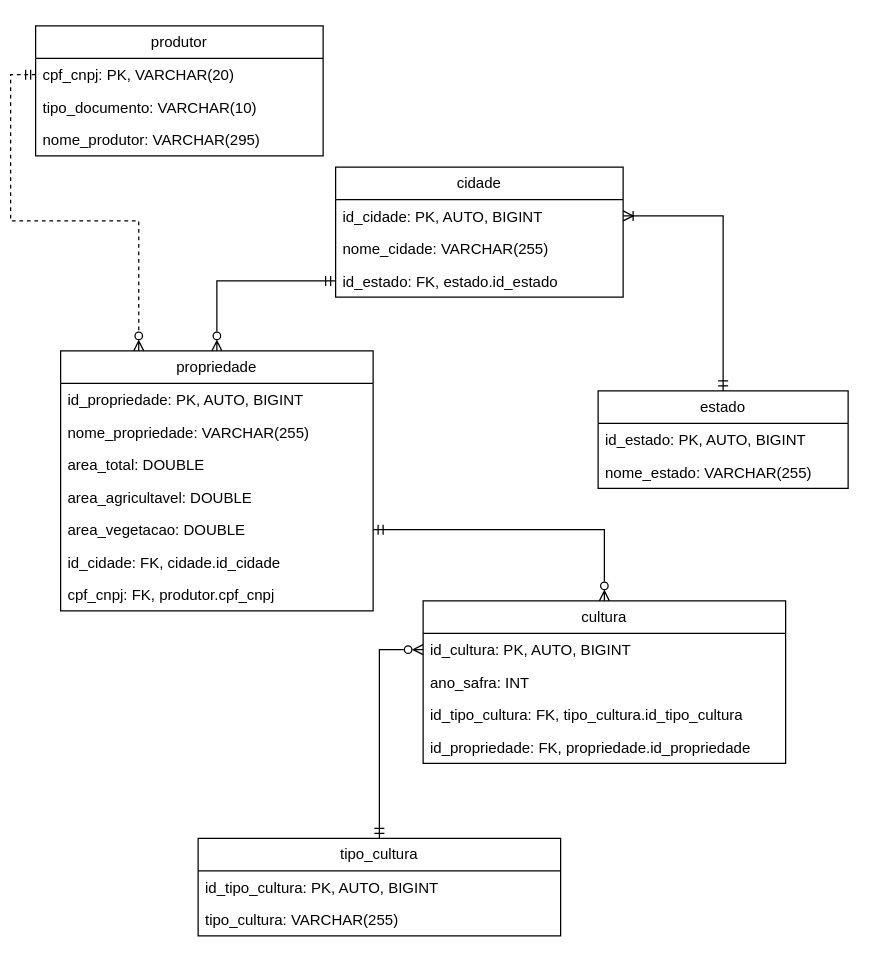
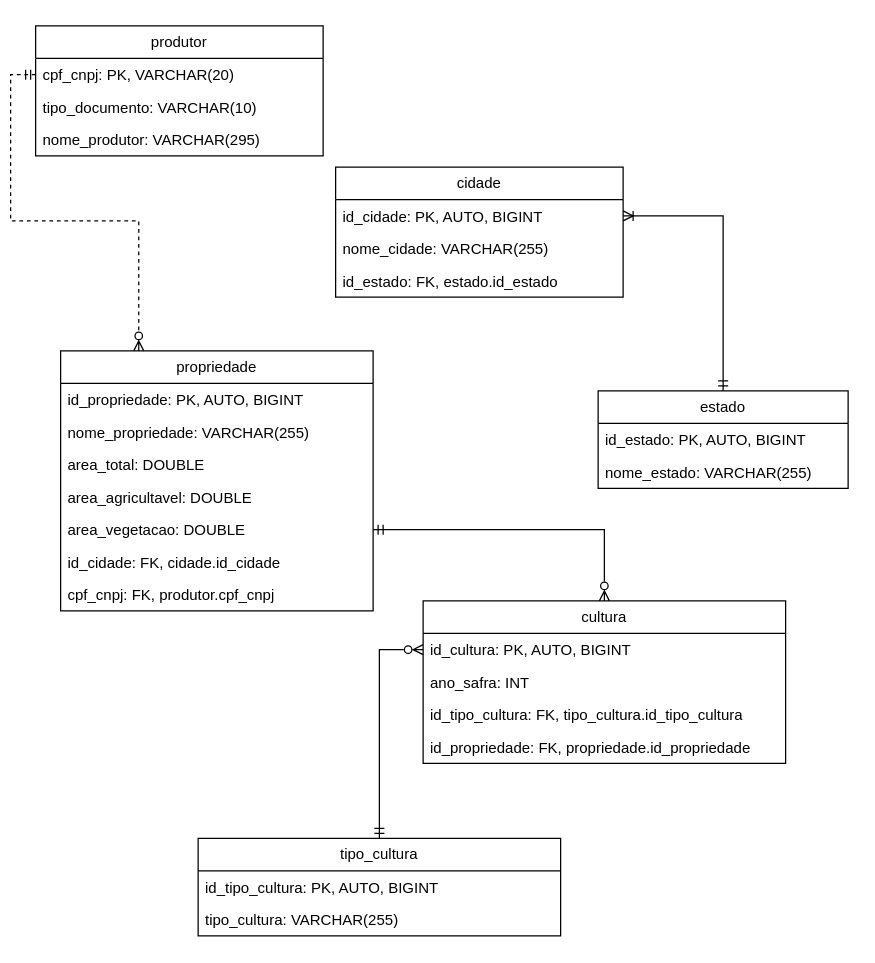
(251, 281) -> none
